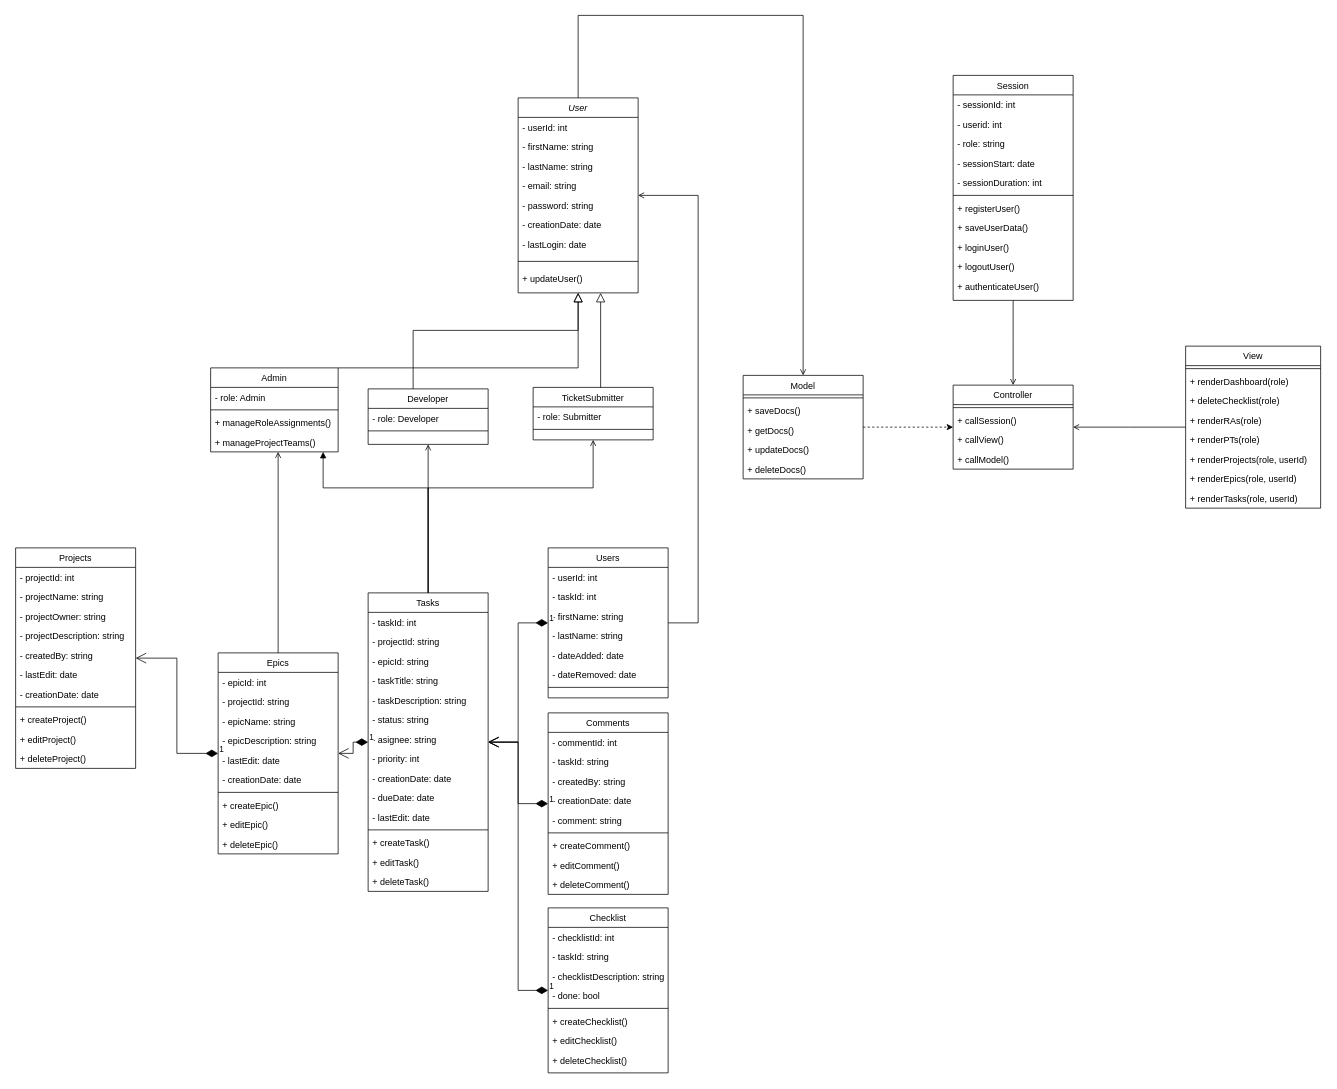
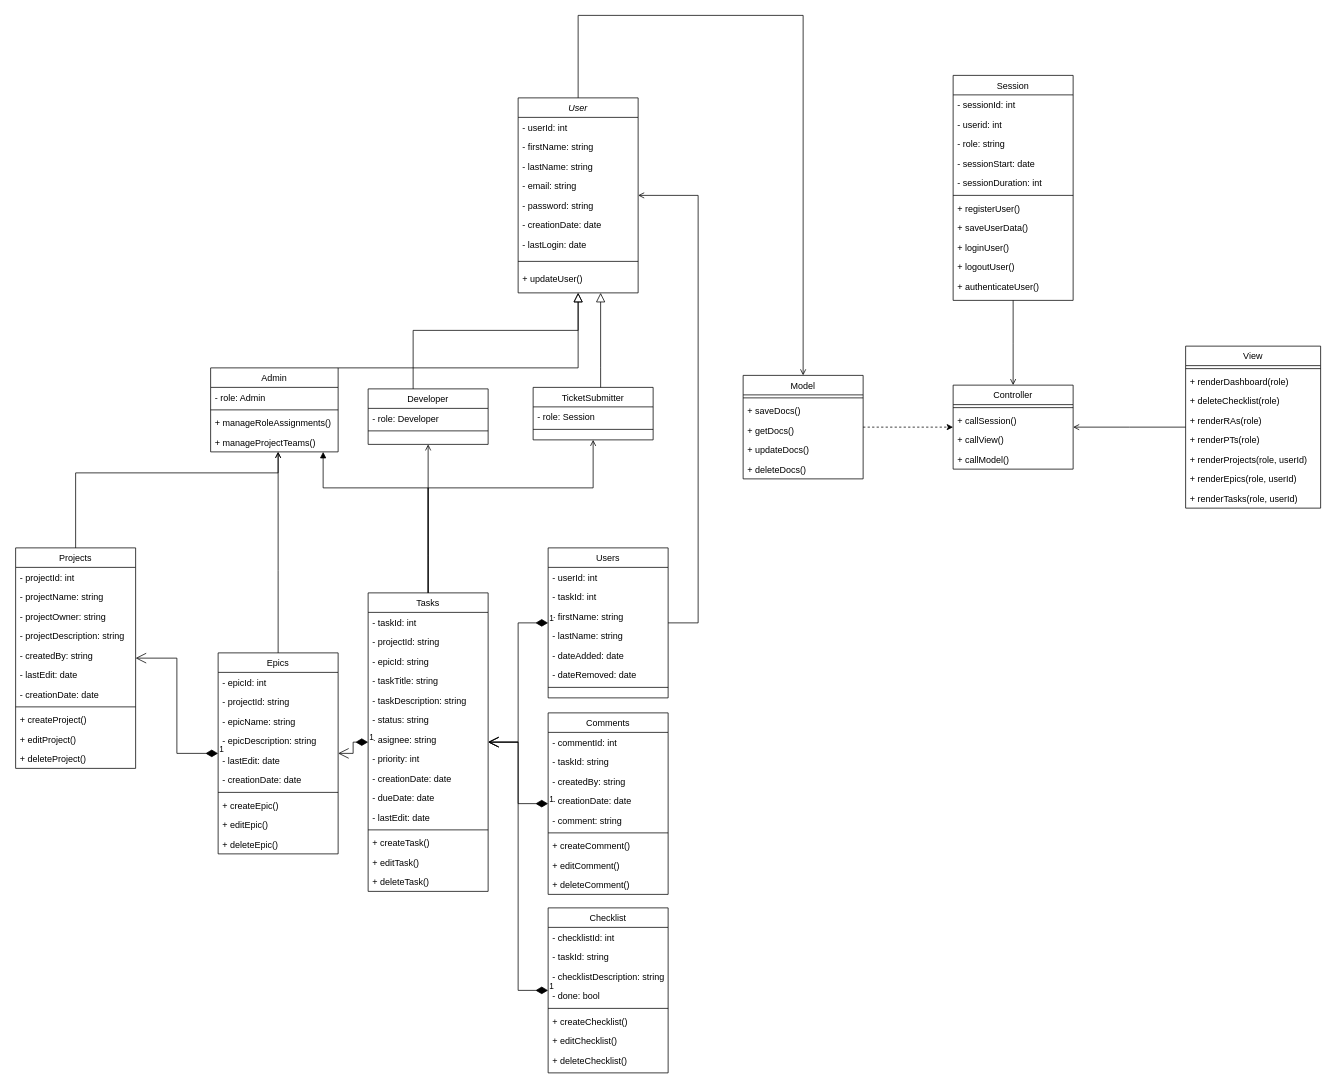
(574, 417) -> (569, 417)
none -> (138, 473)
